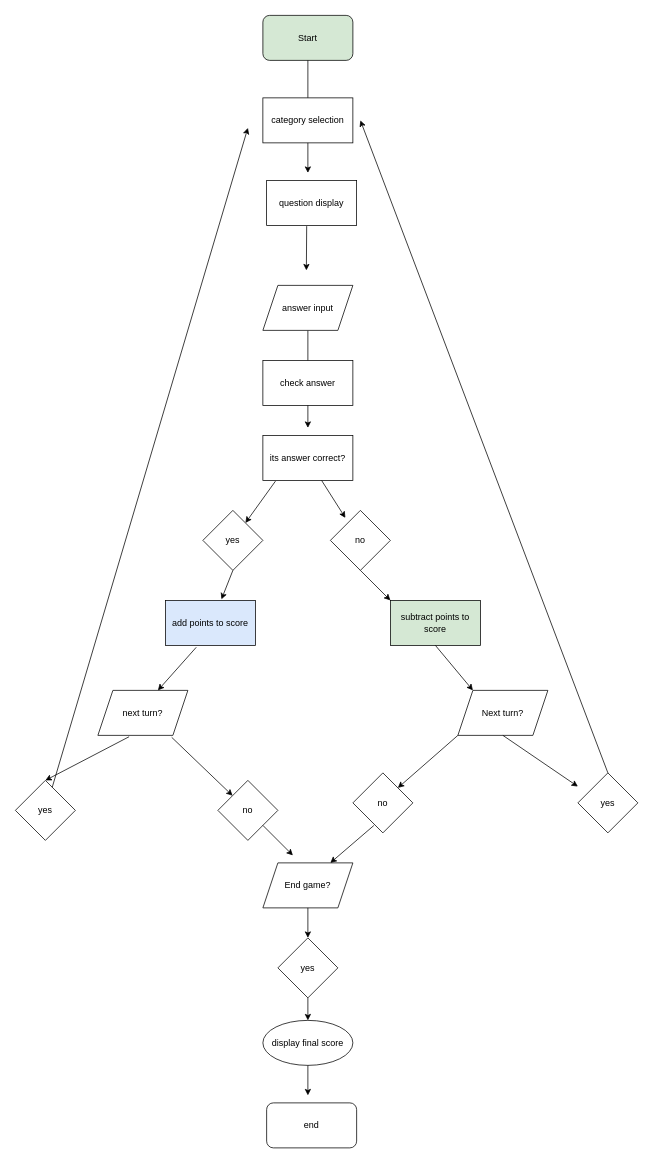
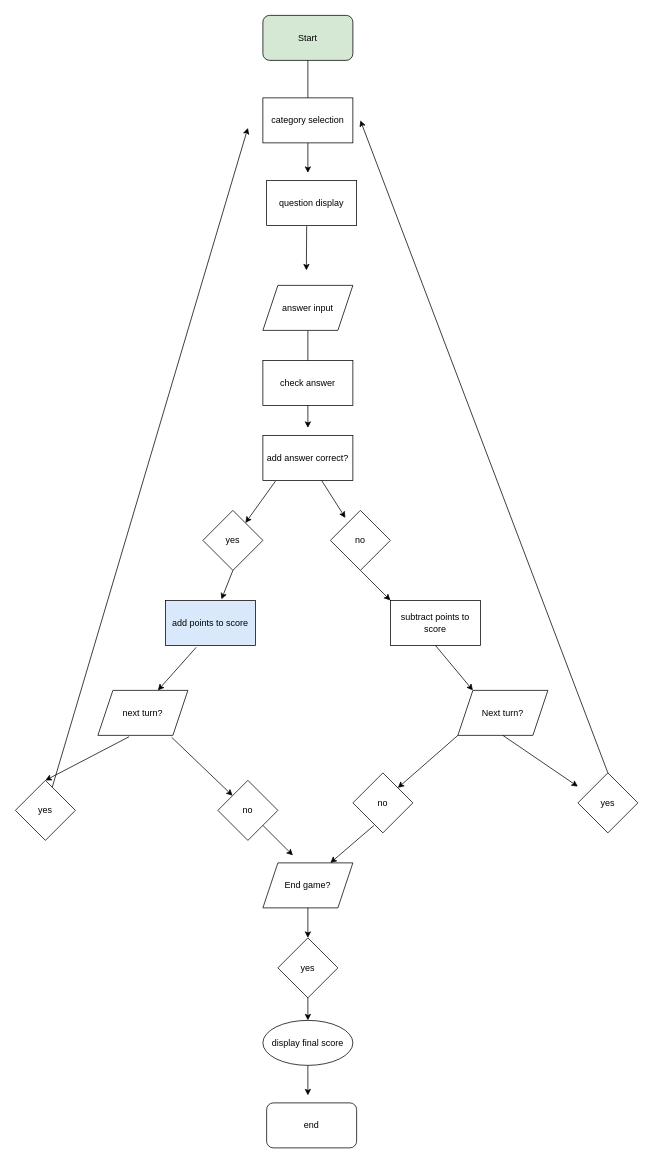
(308, 458) -> (308, 458)
(435, 623) -> (435, 623)
